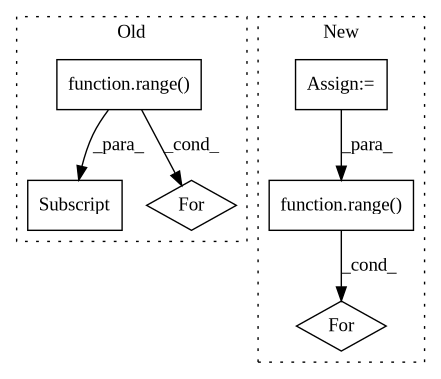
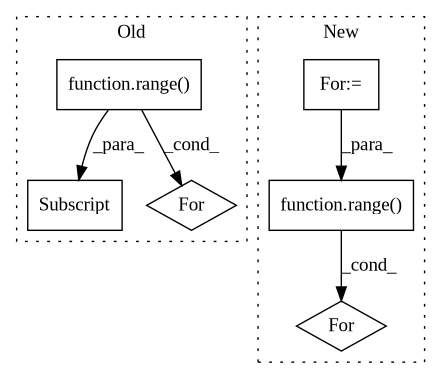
(341, 85) -> (341, 85)
